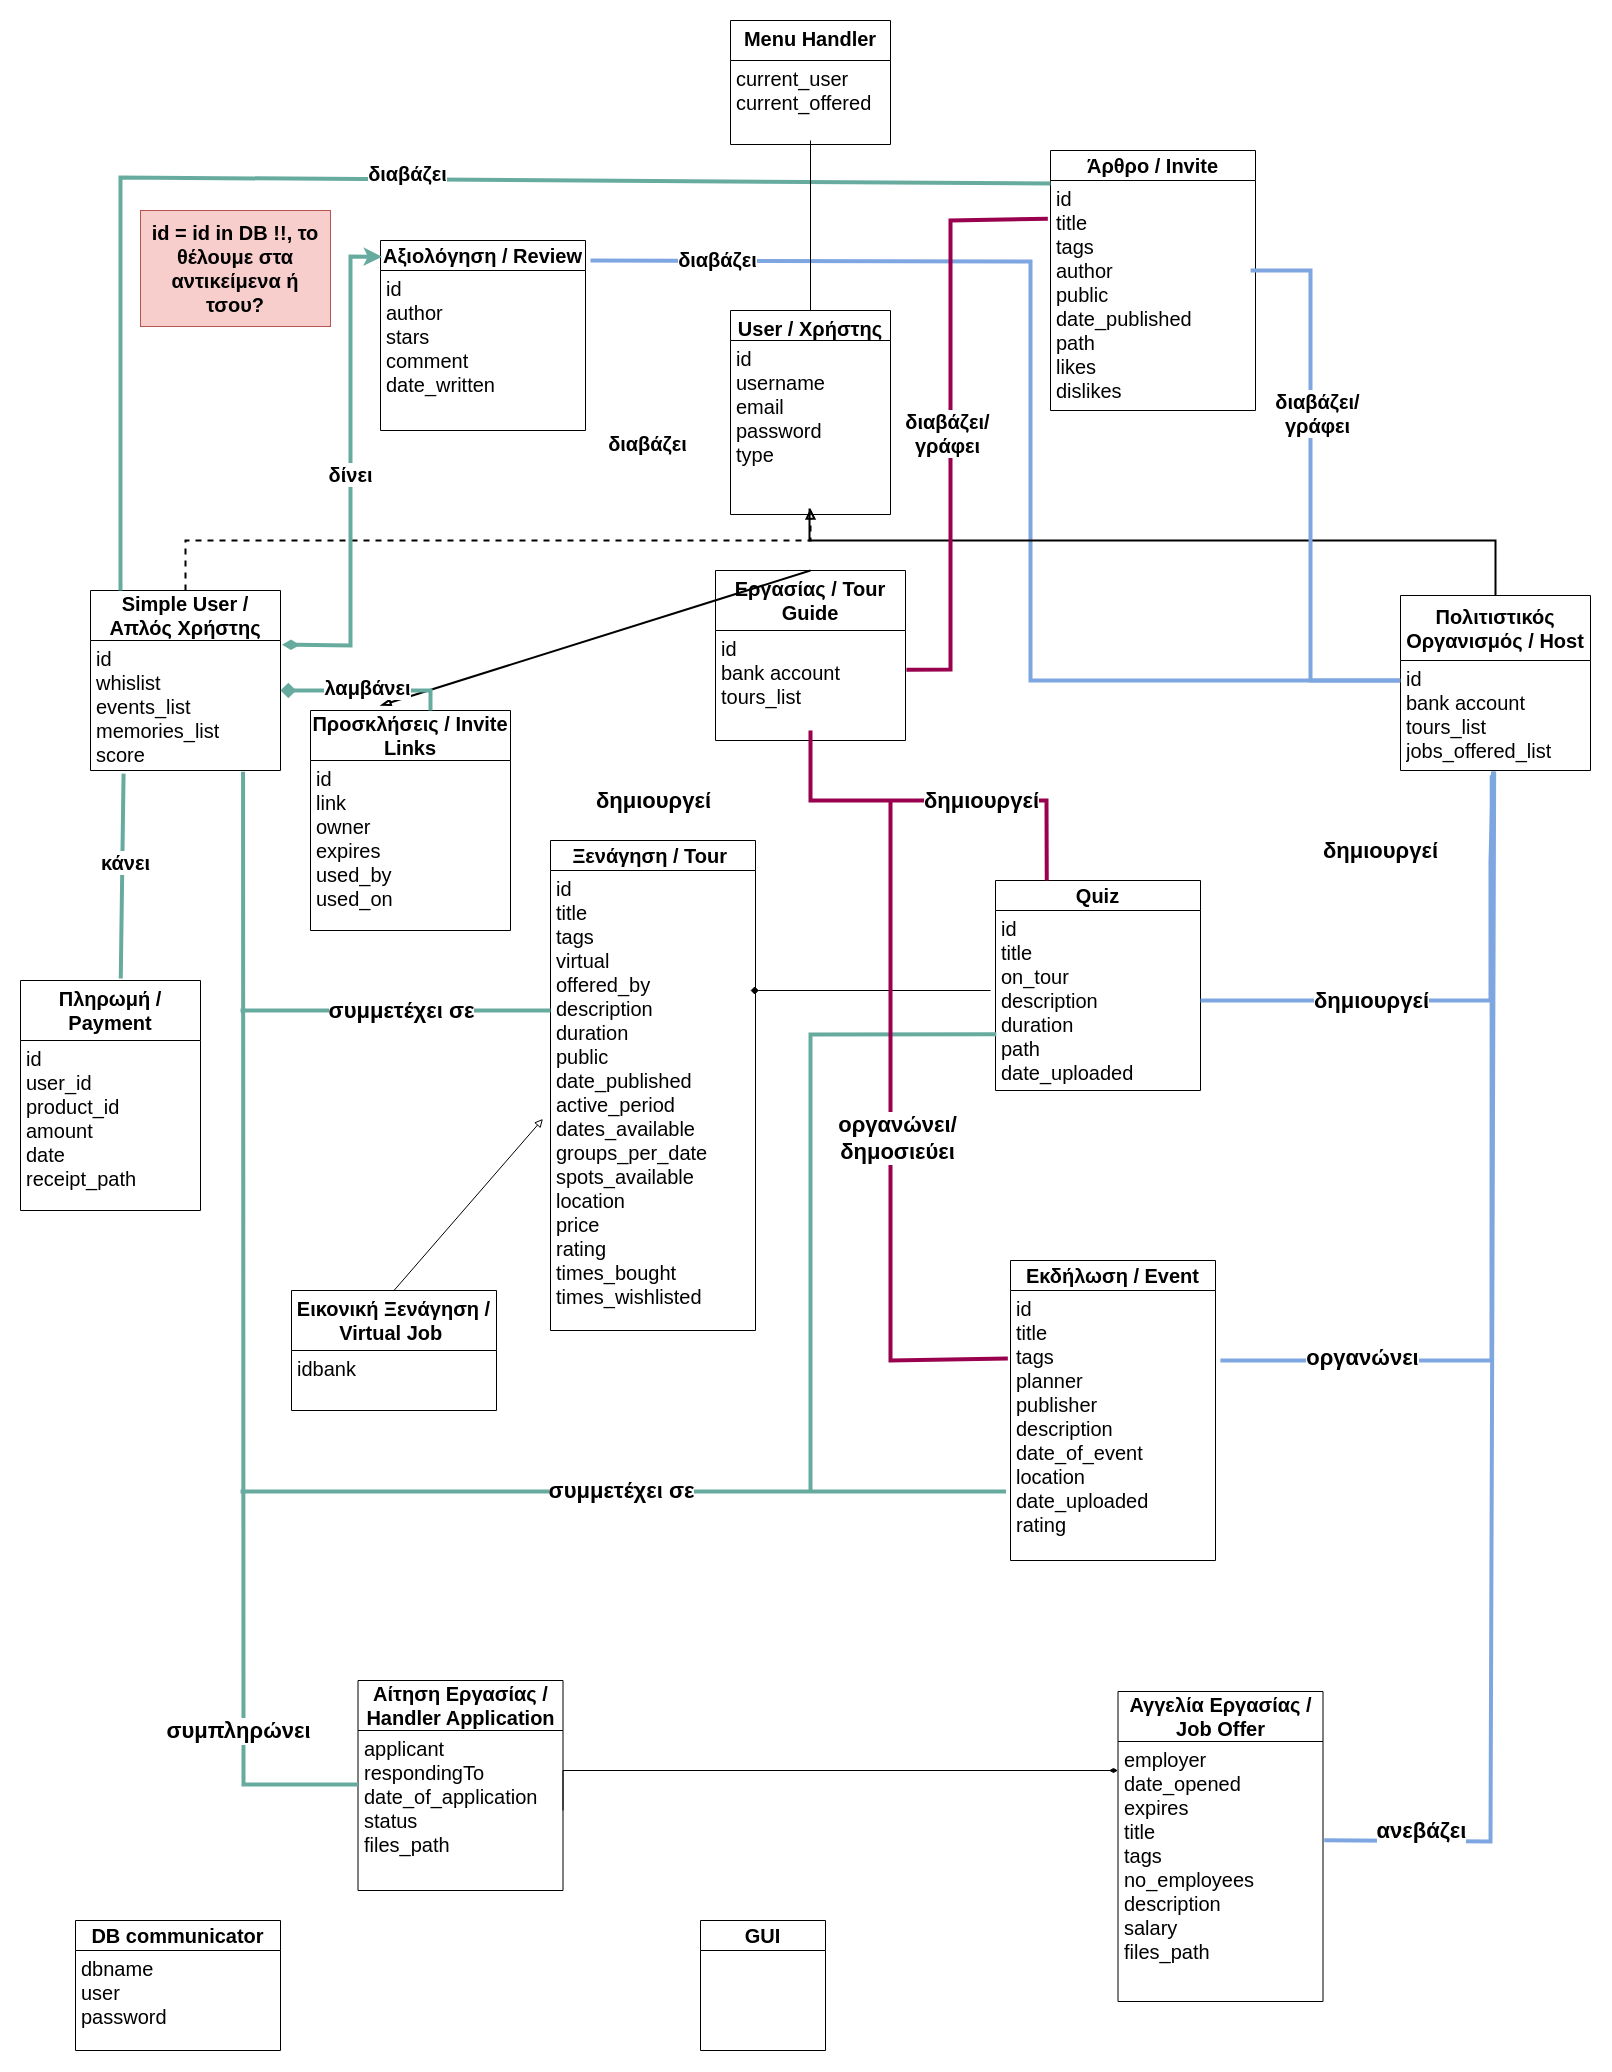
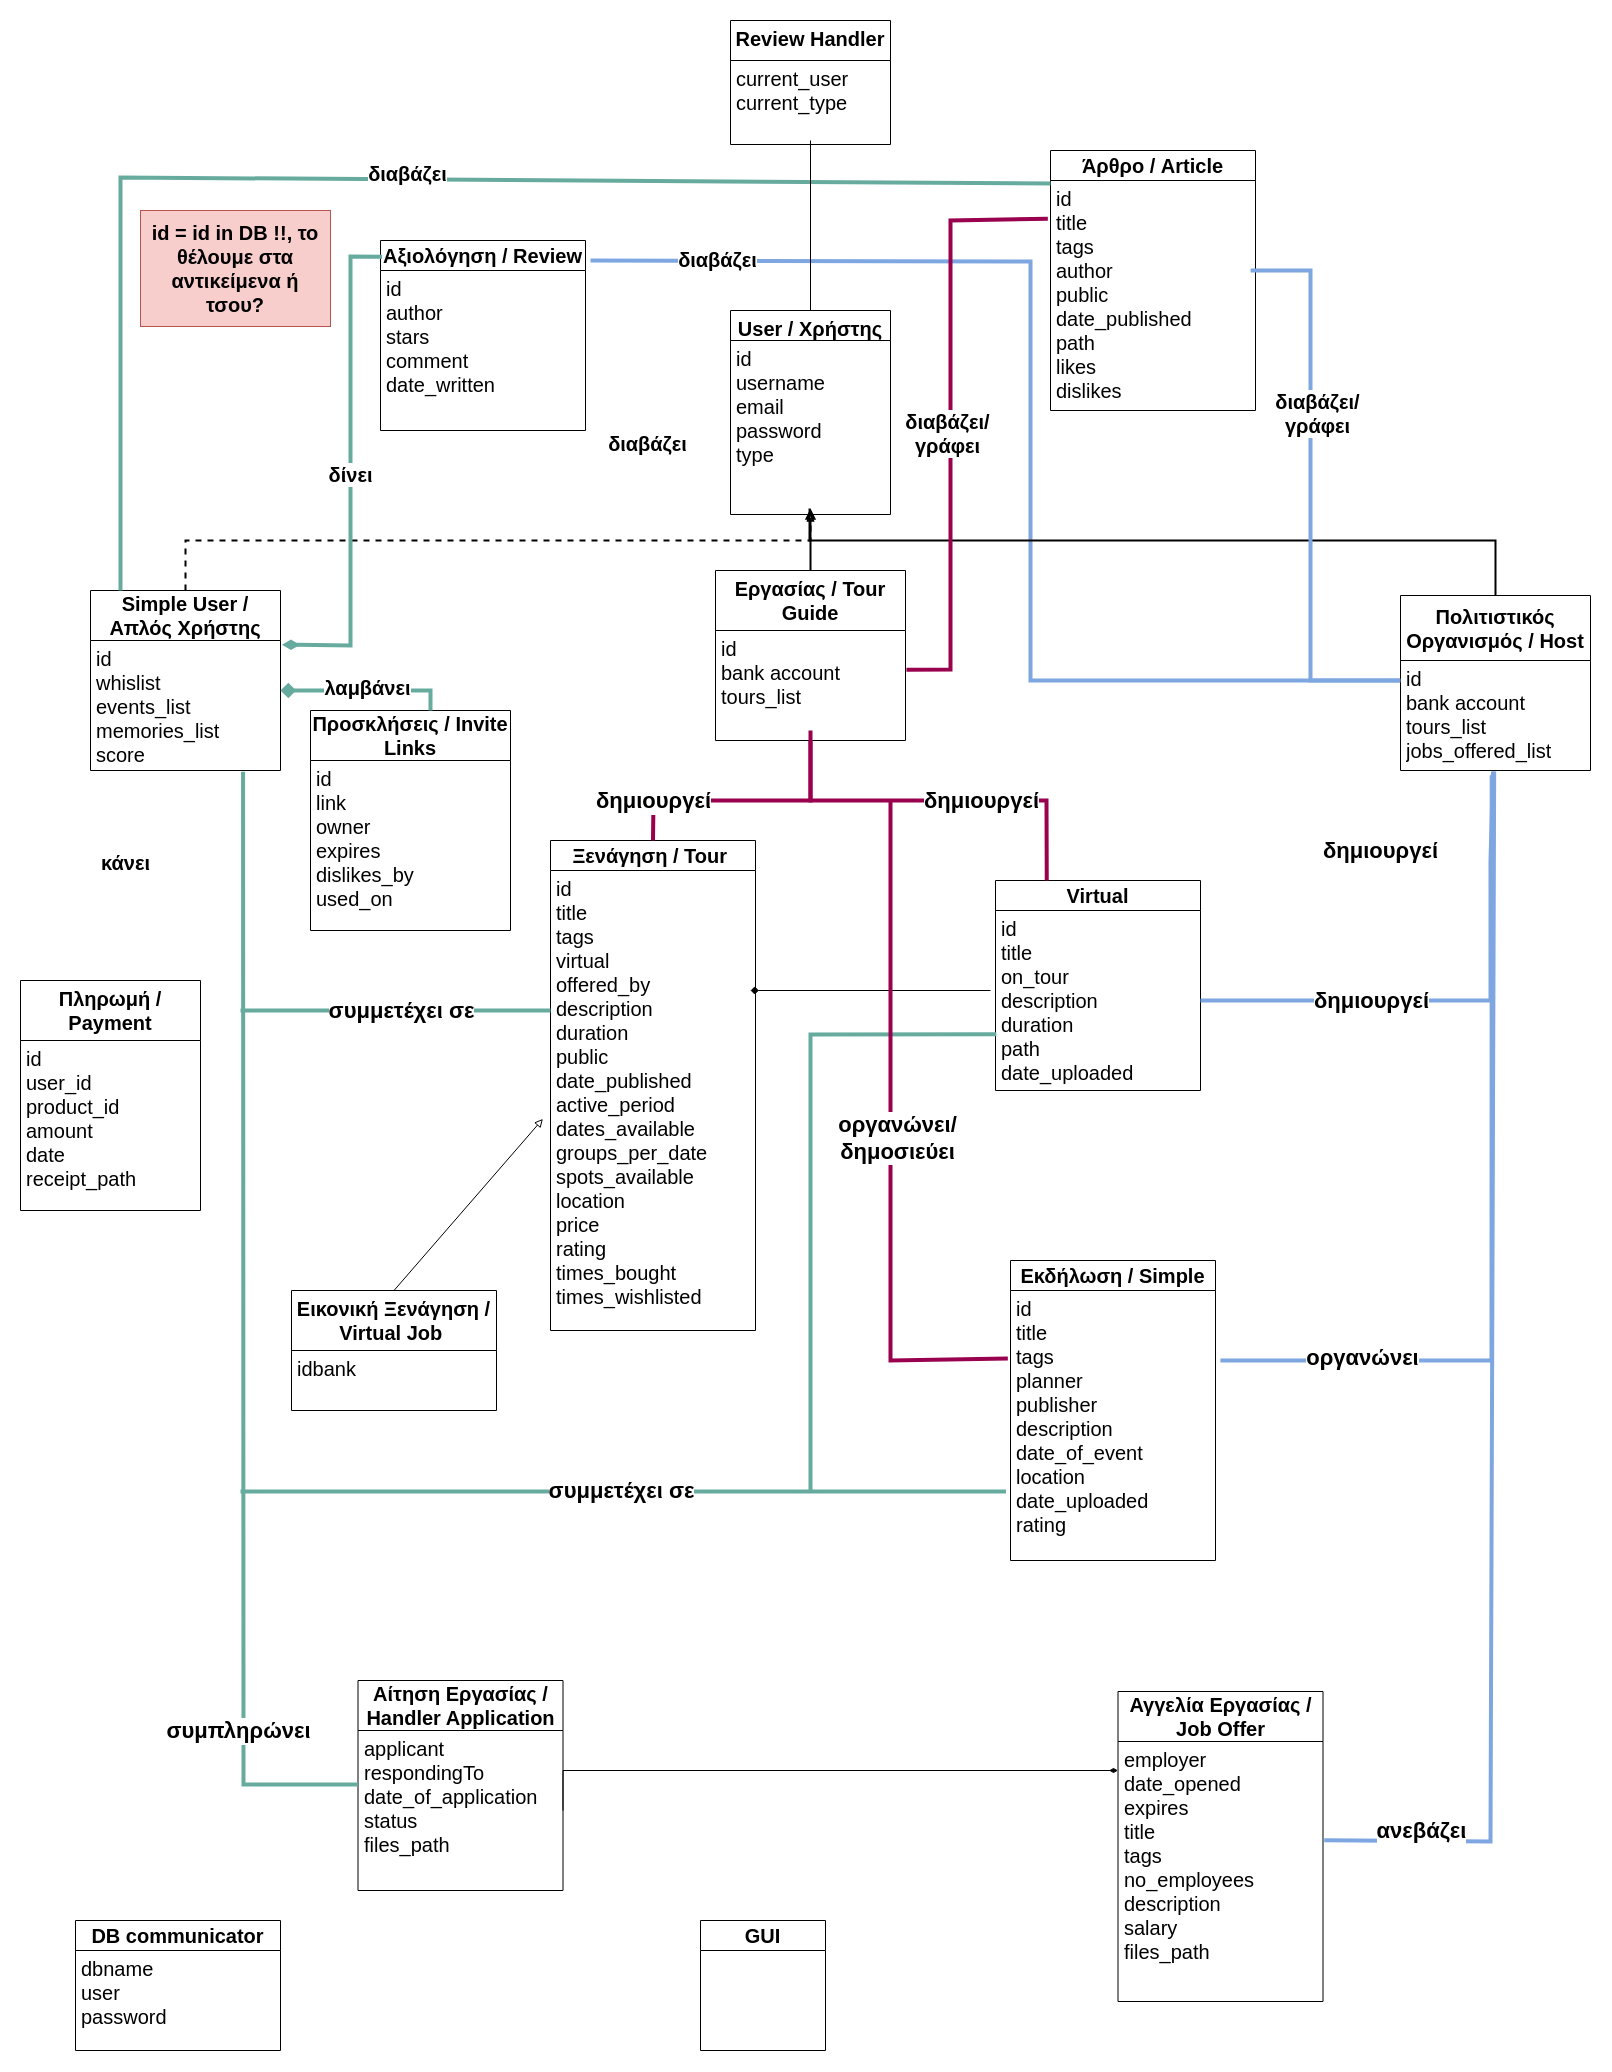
(810, 39) -> (810, 39)
(803, 79) -> (803, 79)
(1153, 166) -> (1153, 166)
(367, 257) -> (373, 257)
(621, 630) -> (811, 556)
none -> (759, 801)
(356, 840) -> (370, 840)
(1098, 896) -> (1098, 896)
(121, 926) -> none
(1113, 1276) -> (1113, 1276)
